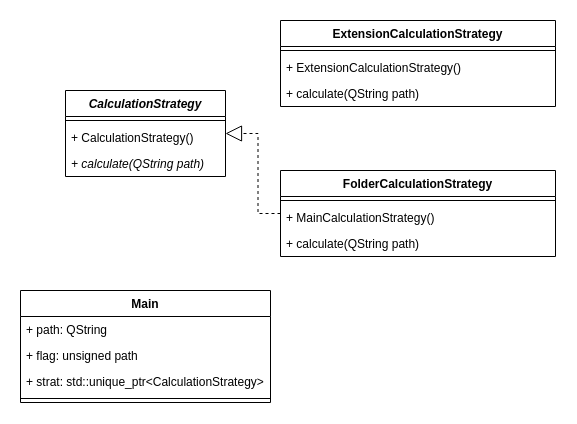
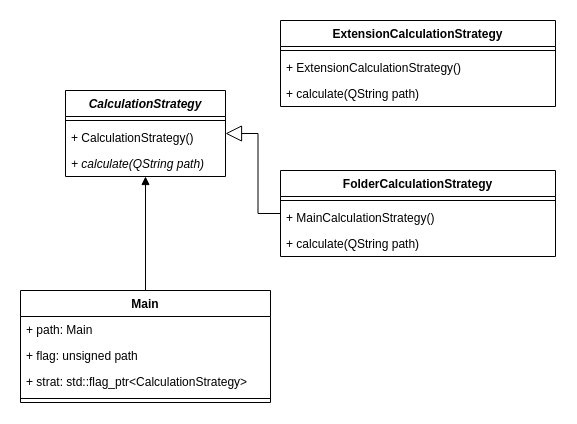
(258, 176) -> (258, 176)
none -> (146, 238)
(71, 331) -> (61, 331)
(147, 390) -> (147, 390)
